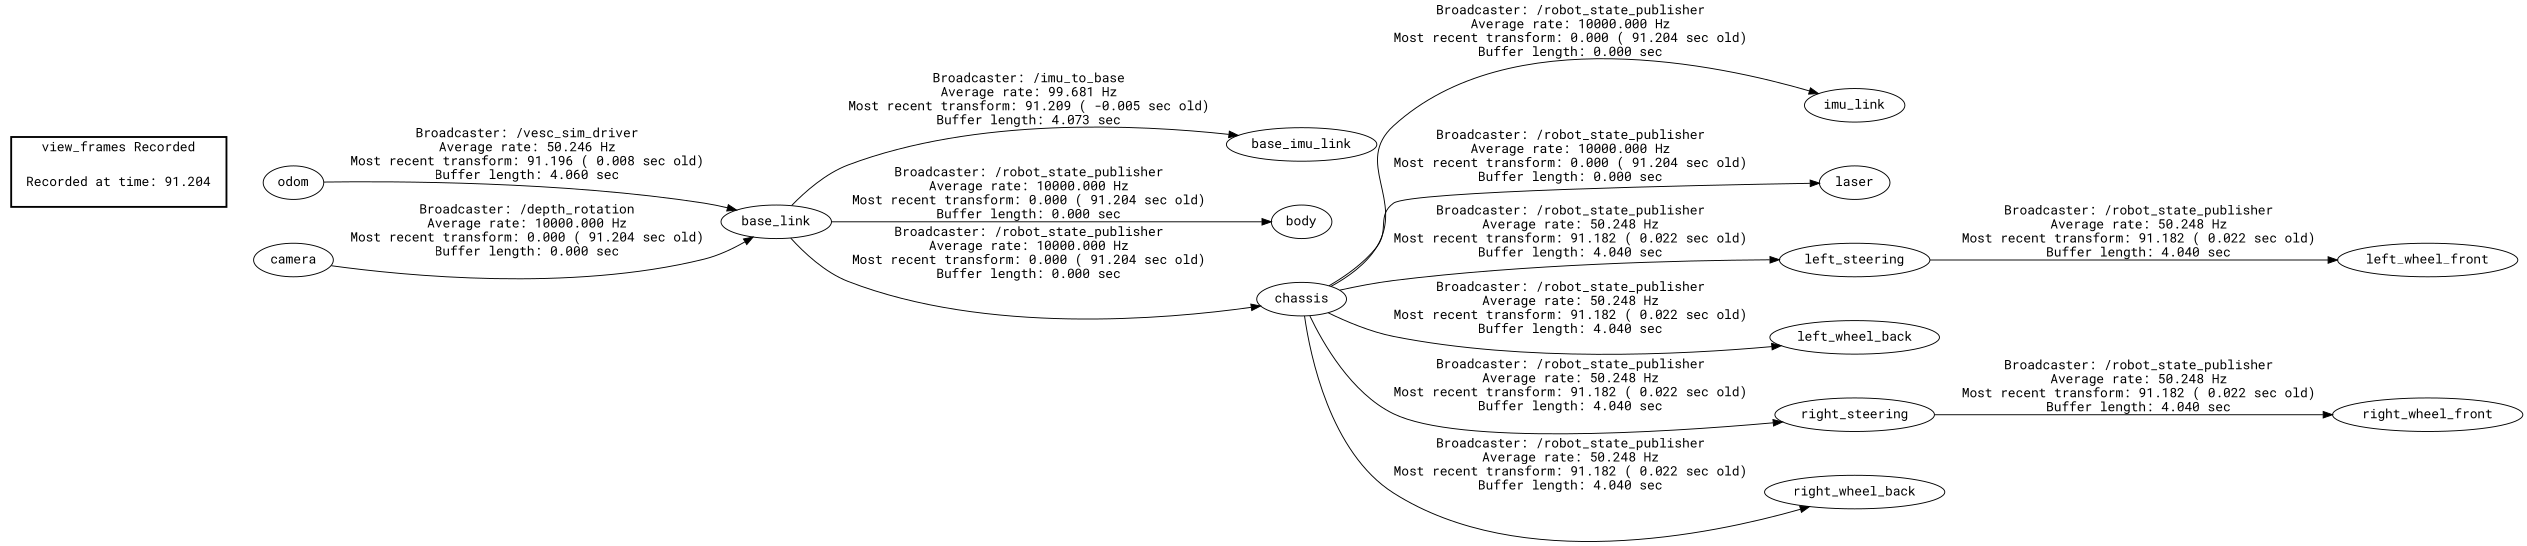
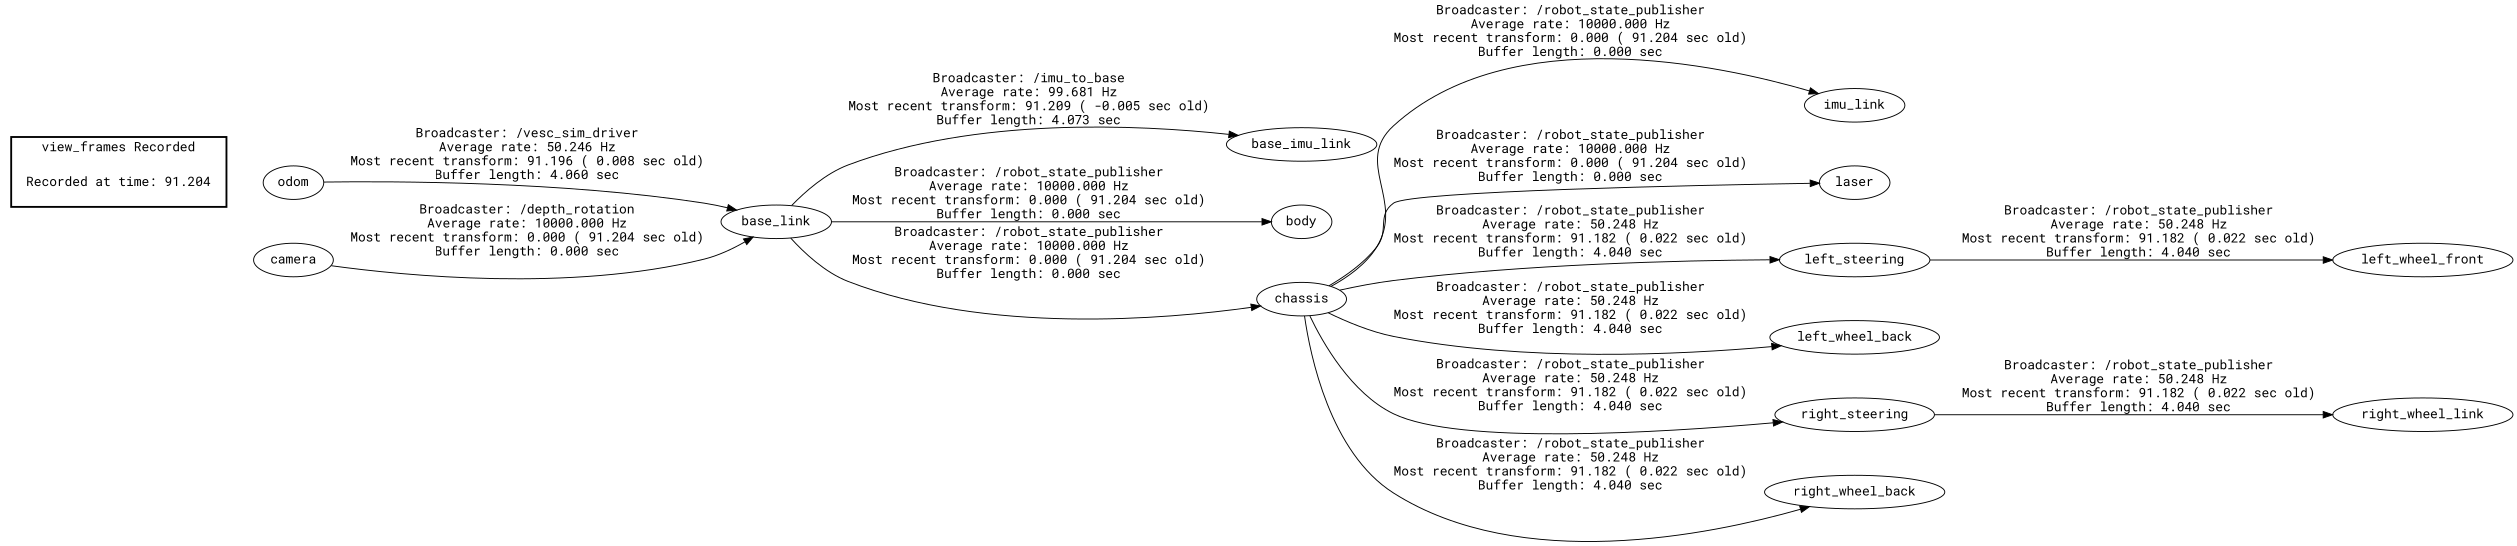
(2428, 415) -> (2423, 415)
